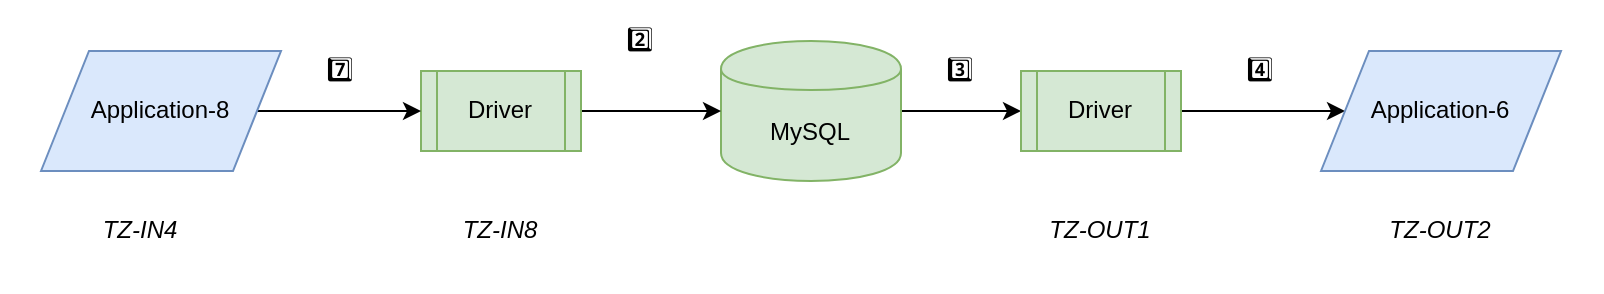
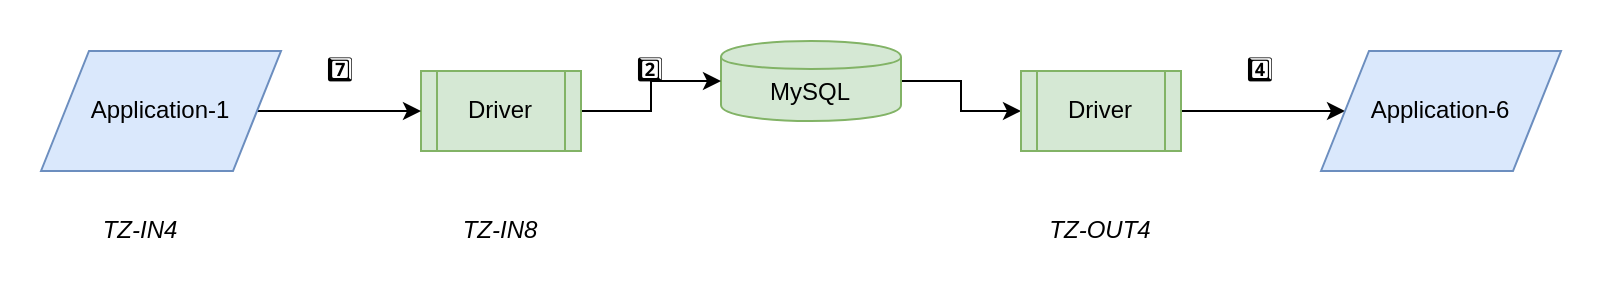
(641, 41) -> (651, 71)
(961, 71) -> none
(161, 111) -> (161, 111)
(811, 111) -> (811, 81)
(1101, 231) -> (1101, 231)
(1441, 231) -> none
